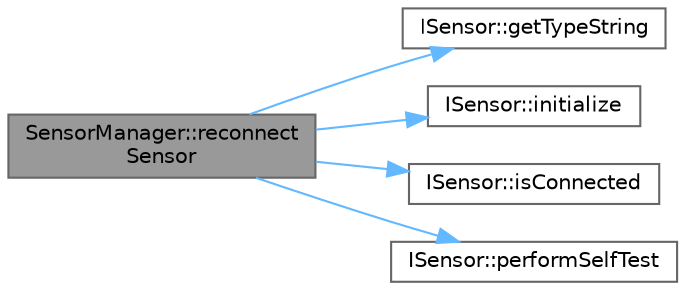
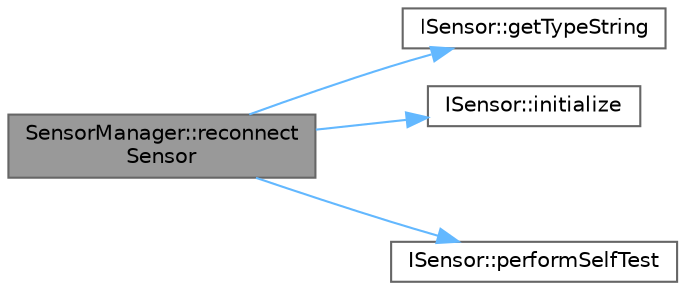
(534, 184) -> none
